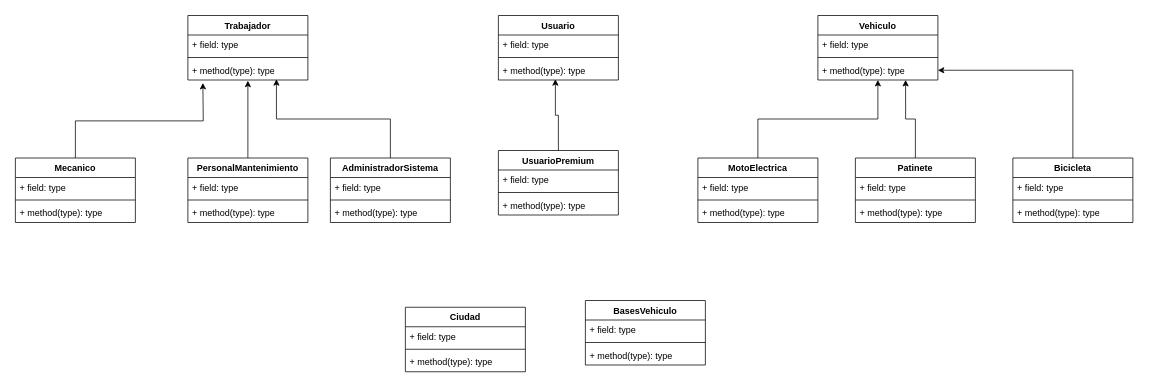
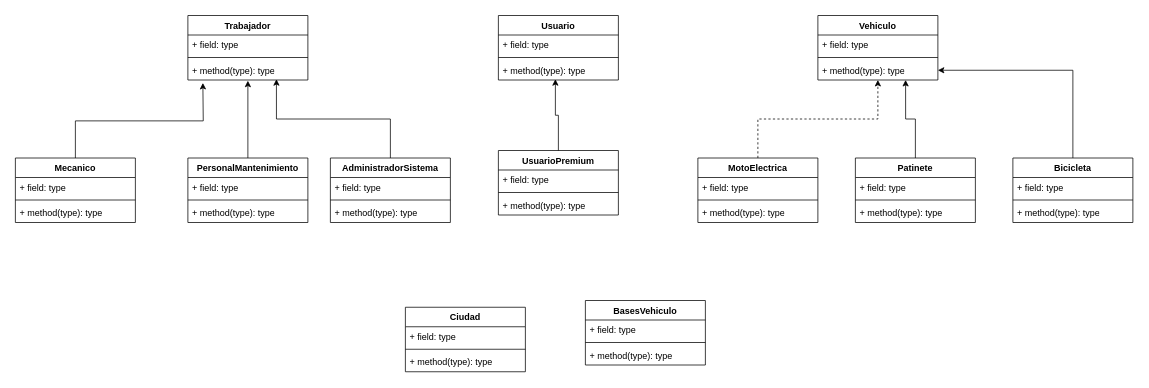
(816, 119) -> (816, 119)
